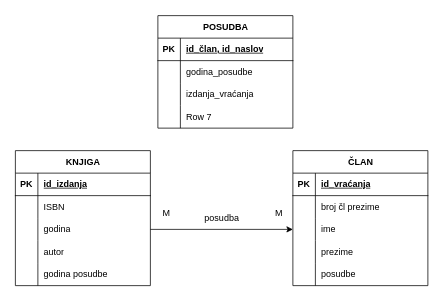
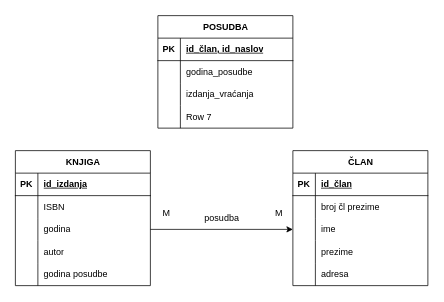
(348, 184) -> (337, 184)
(339, 274) -> (336, 274)
